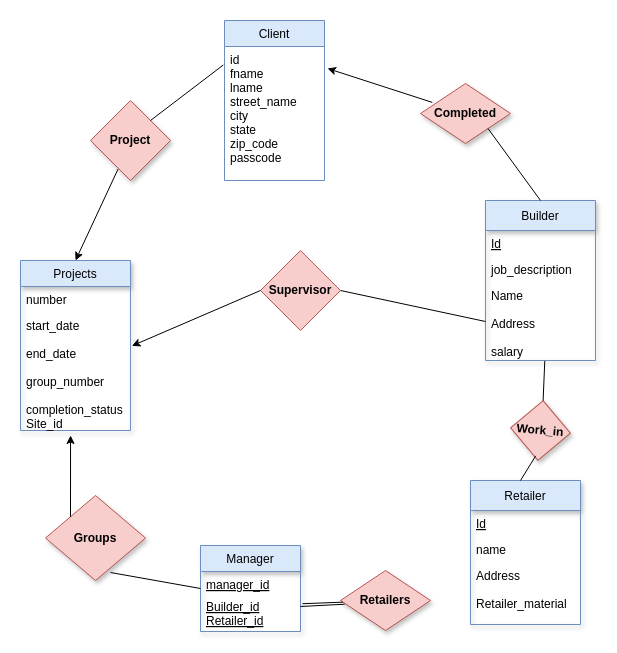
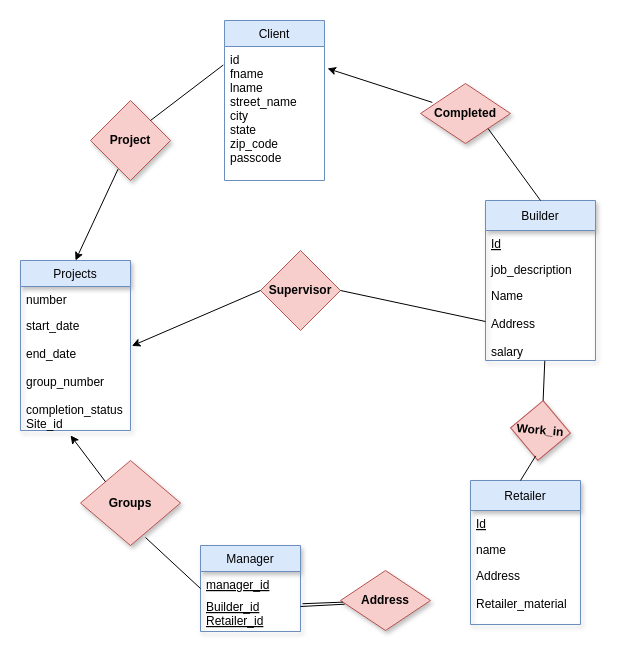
(96, 538) -> (131, 503)
(386, 601) -> (386, 601)
